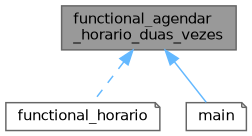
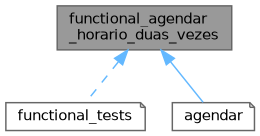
(83, 117) -> (76, 117)
(216, 117) -> (213, 117)
